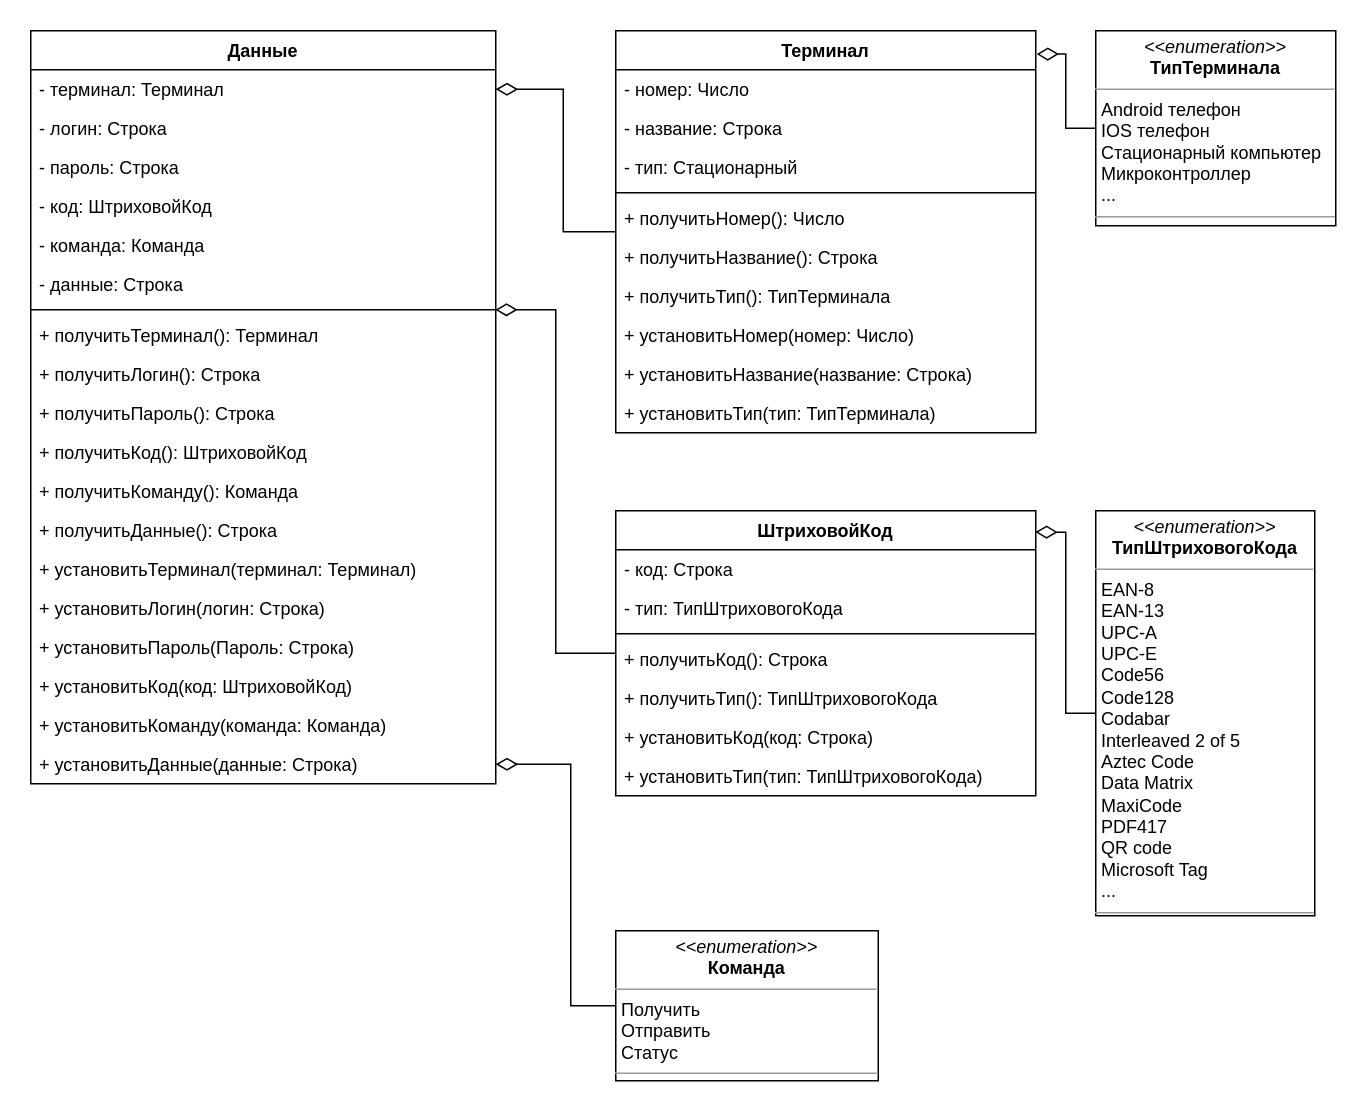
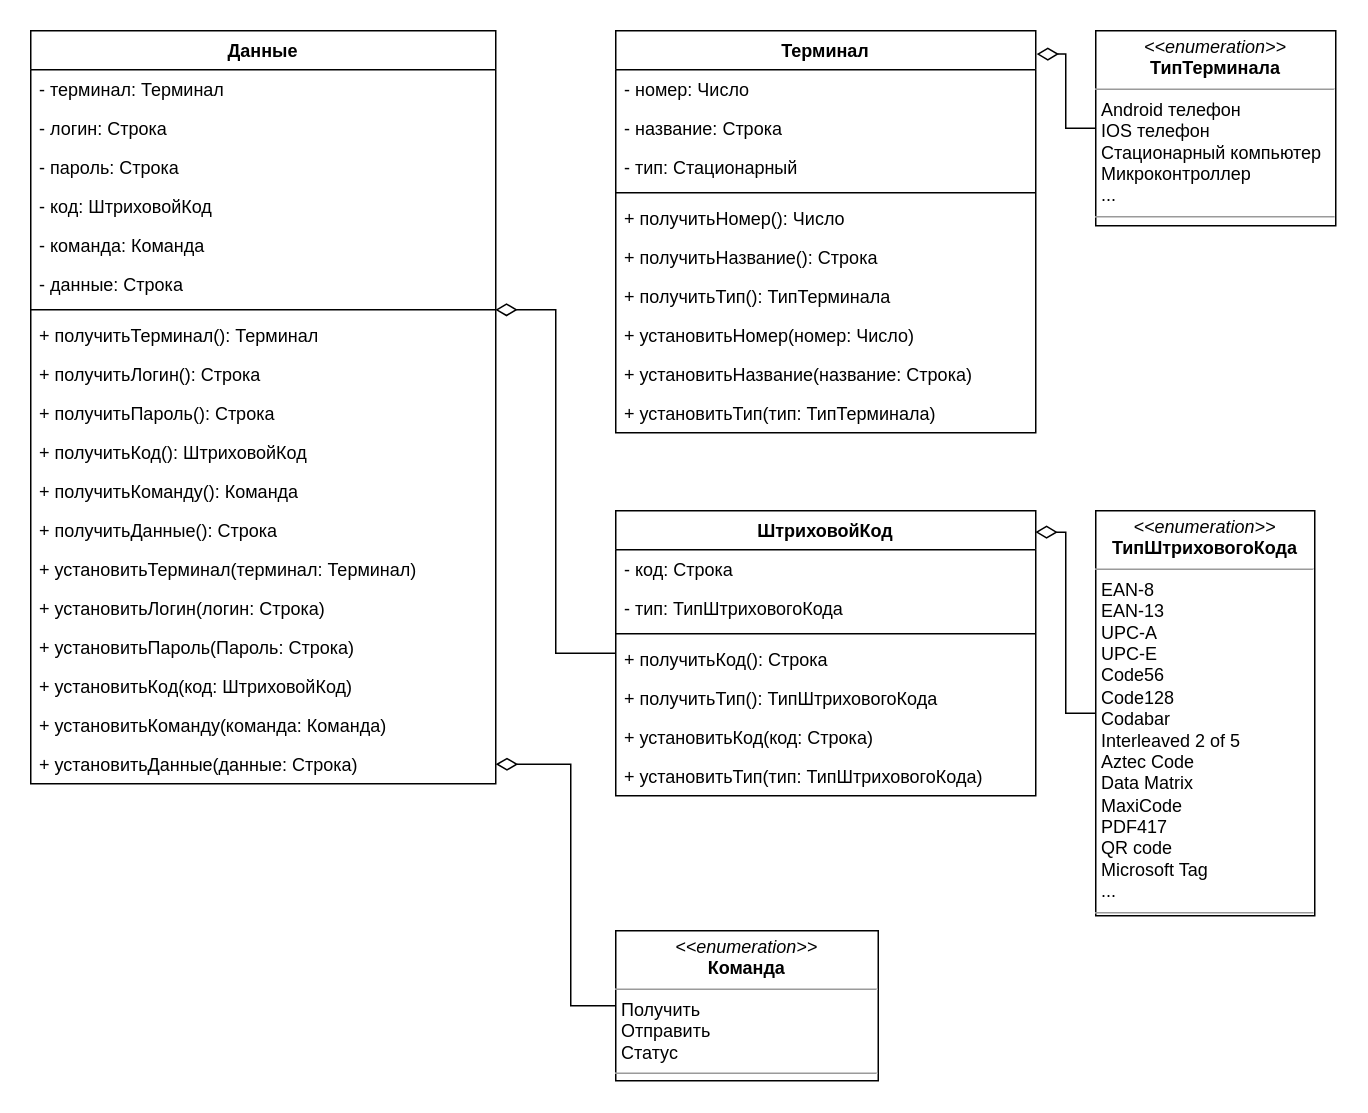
(563, 163) -> none
